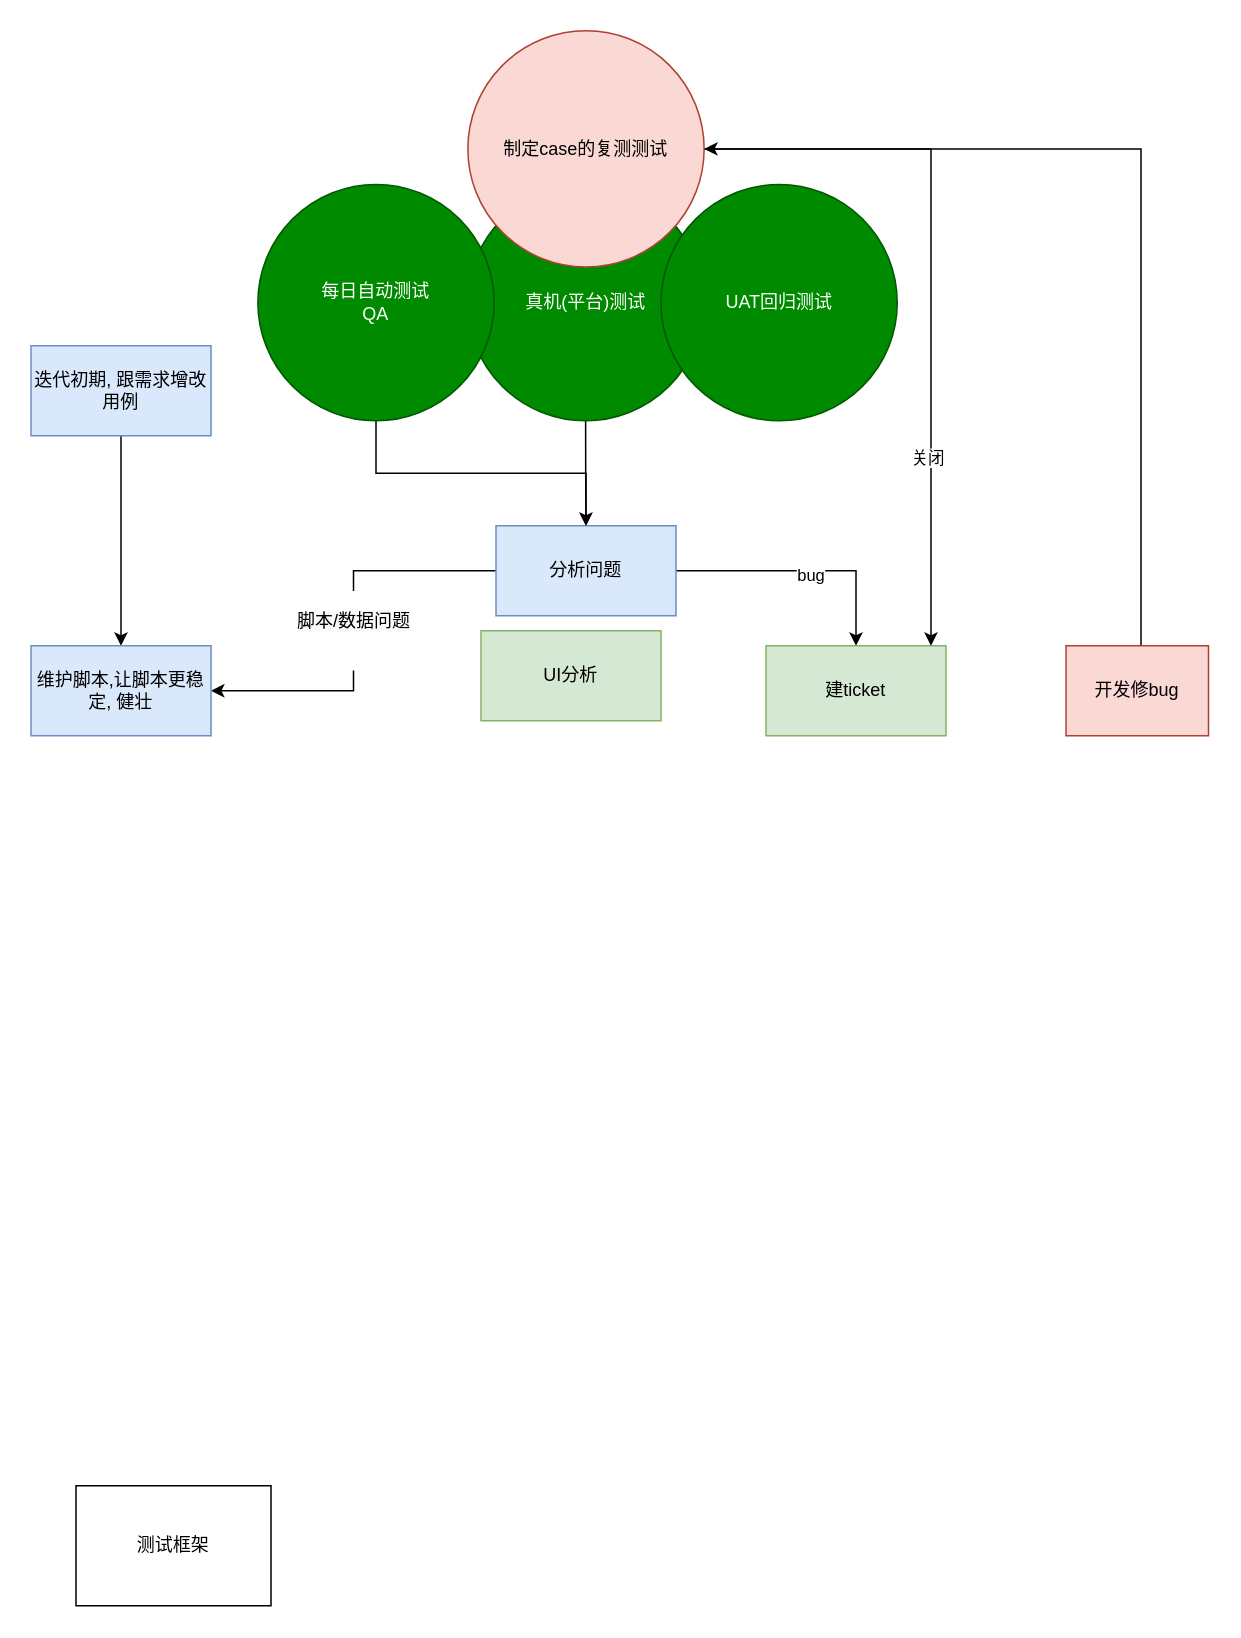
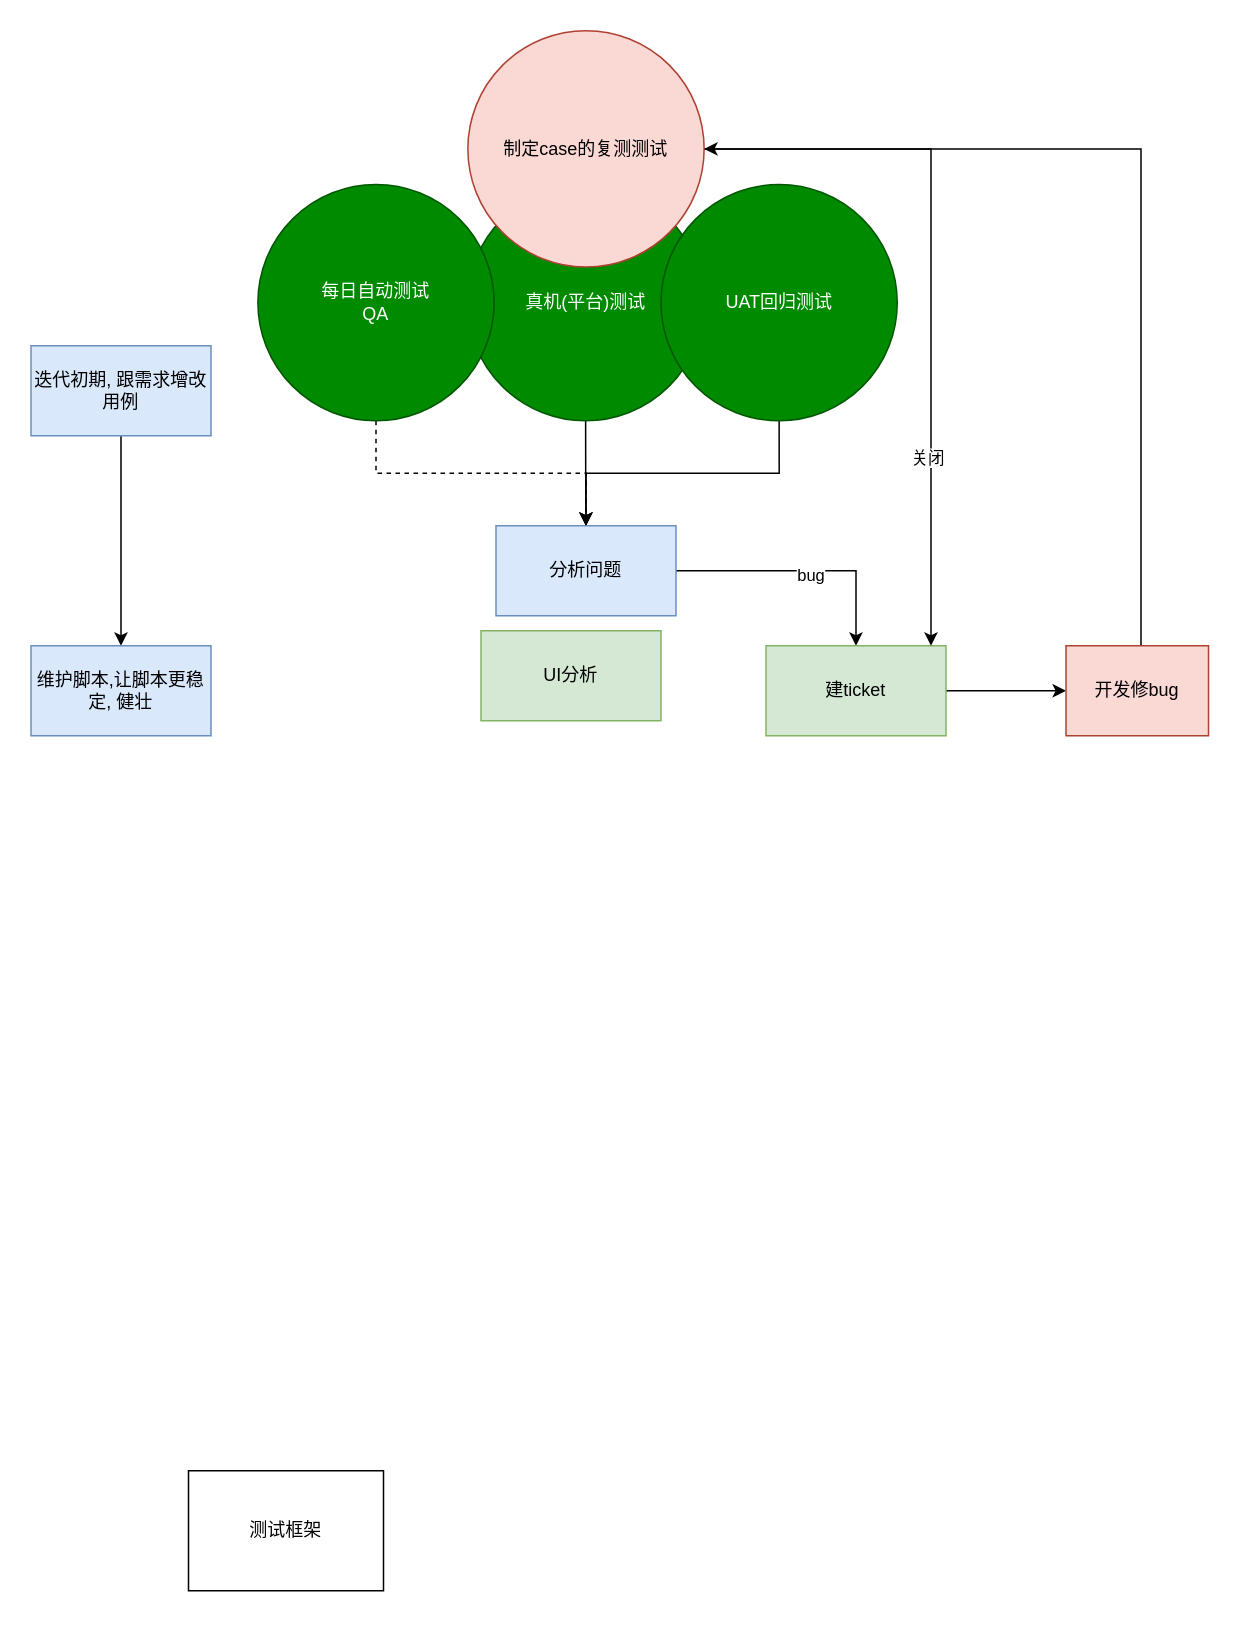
(585, 470) -> (585, 470)
(454, 473) -> (454, 473)
none -> (710, 473)
(414, 571) -> none
none -> (1001, 691)
(173, 1546) -> (286, 1531)
